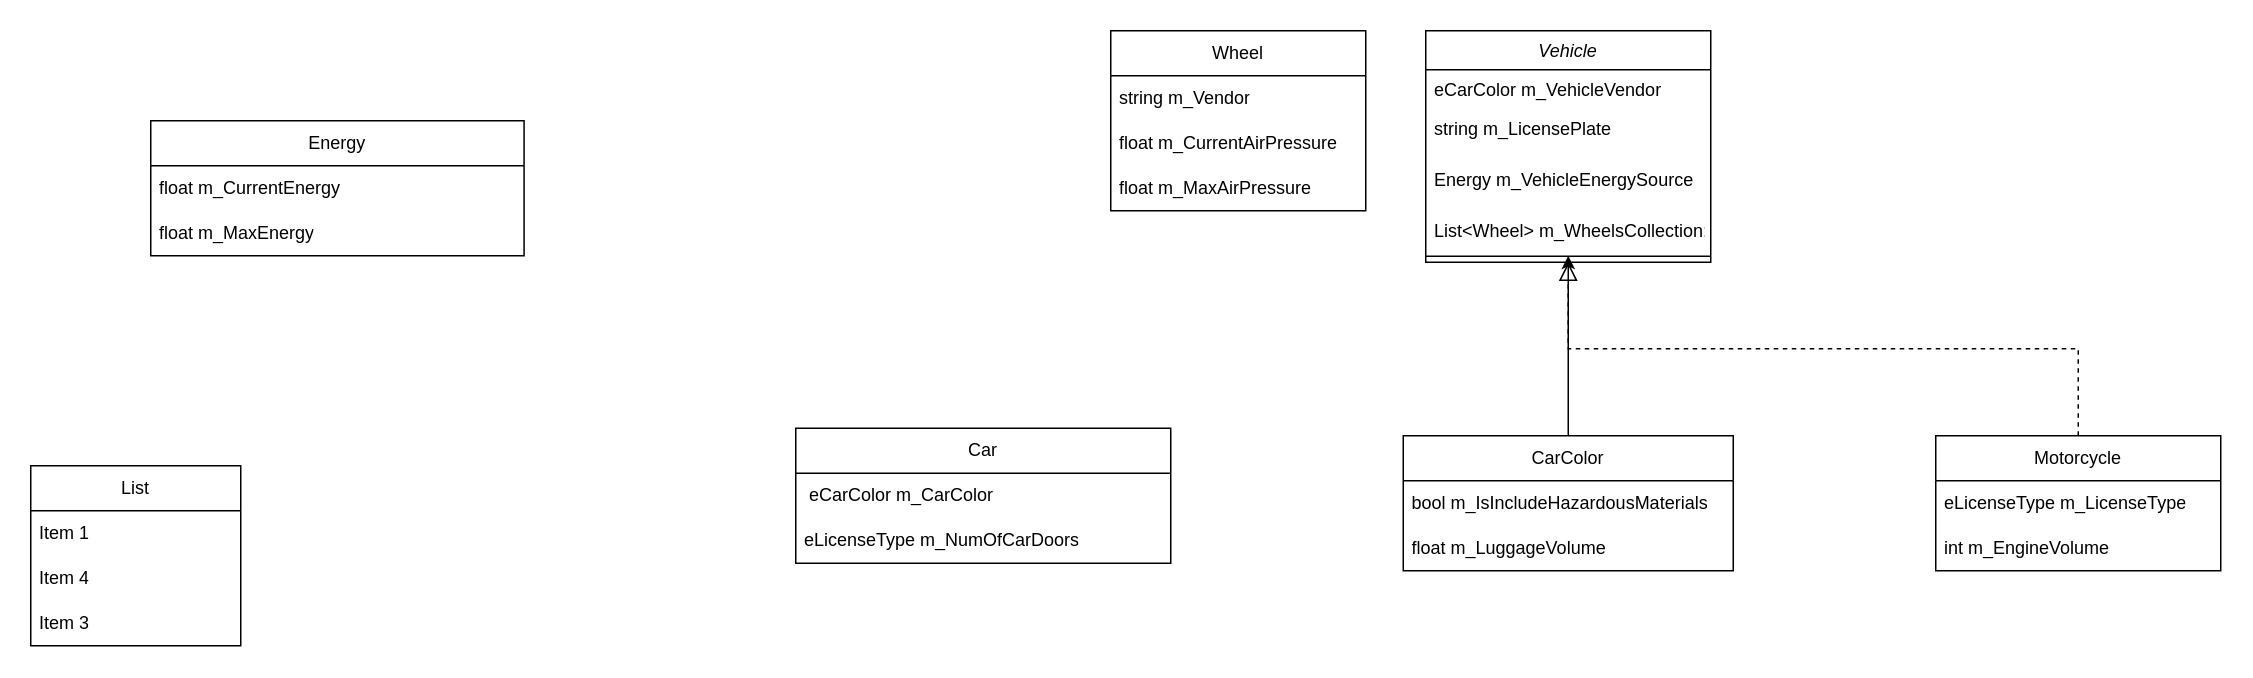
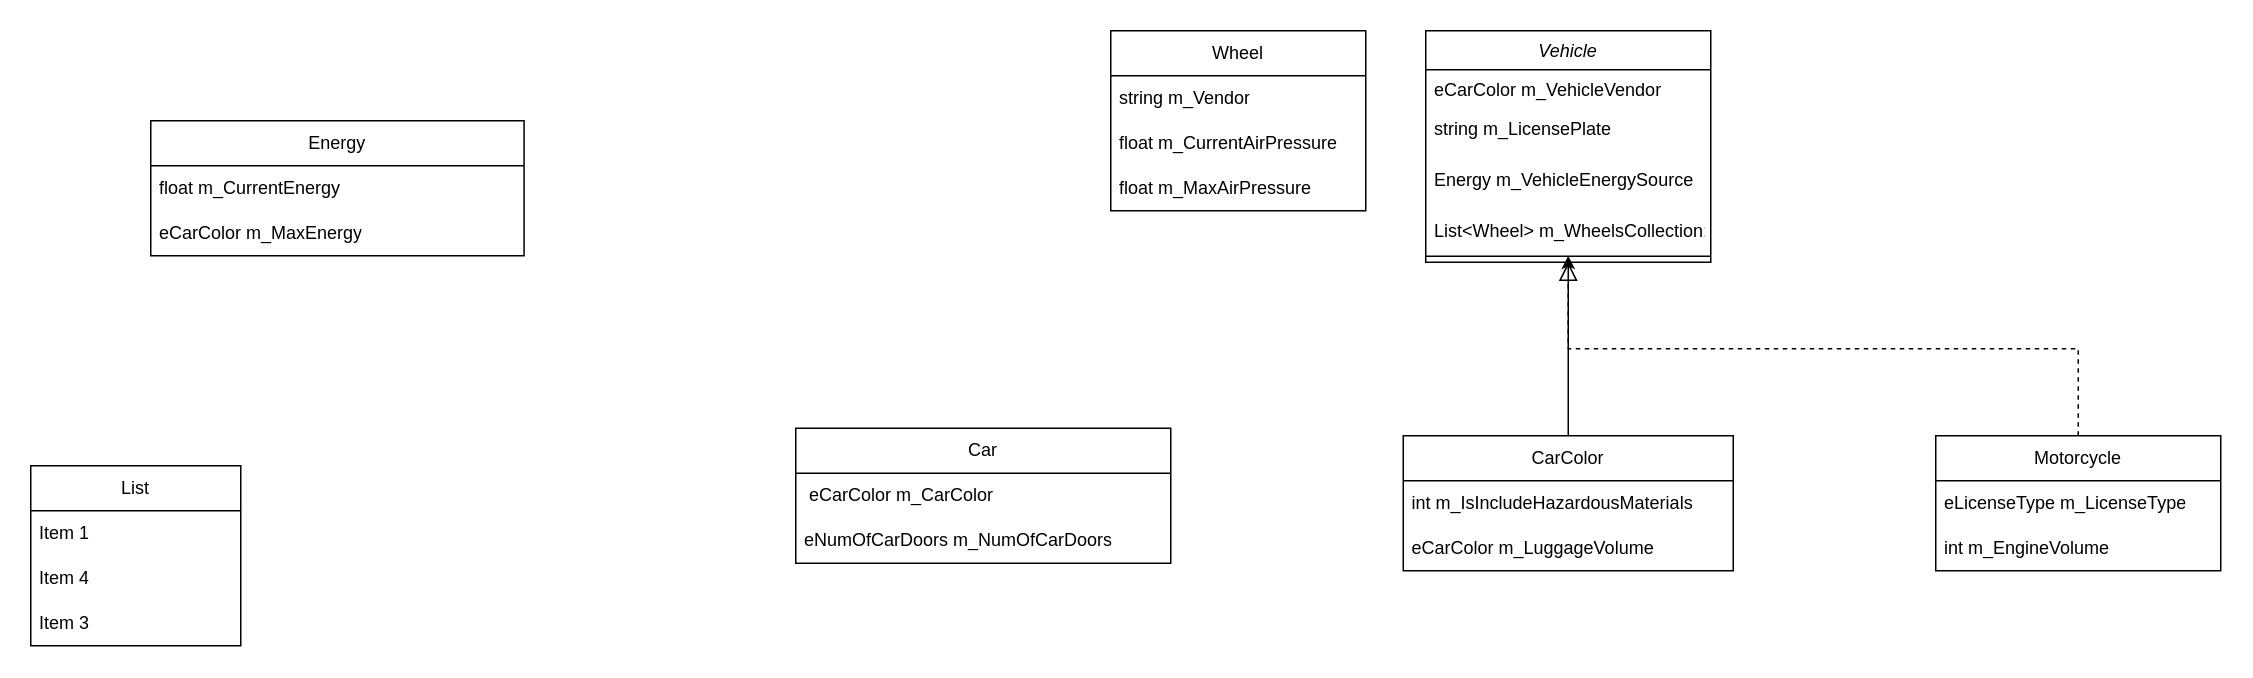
(241, 233) -> (261, 233)
(1570, 503) -> (1567, 503)
(941, 541) -> (954, 541)
(1511, 548) -> (1531, 548)
